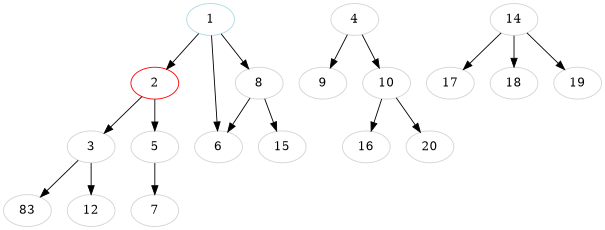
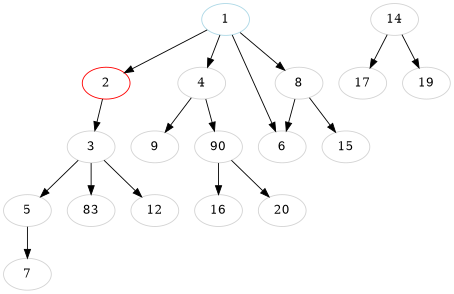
none -> (215, 47)
(387, 83) -> (219, 147)
(514, 83) -> none
(155, 111) -> (63, 176)
